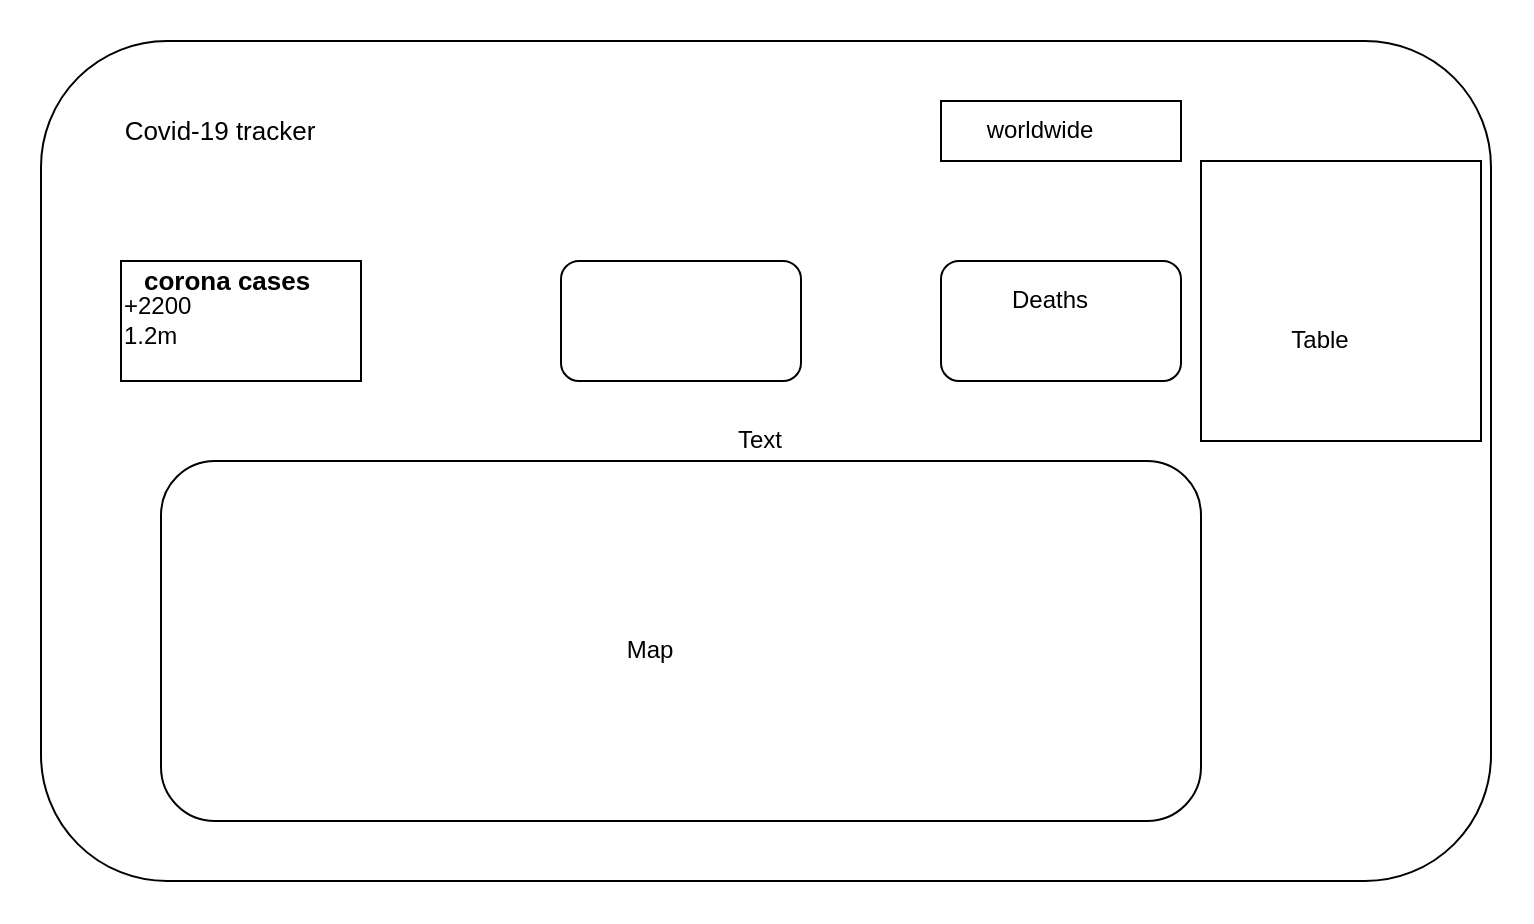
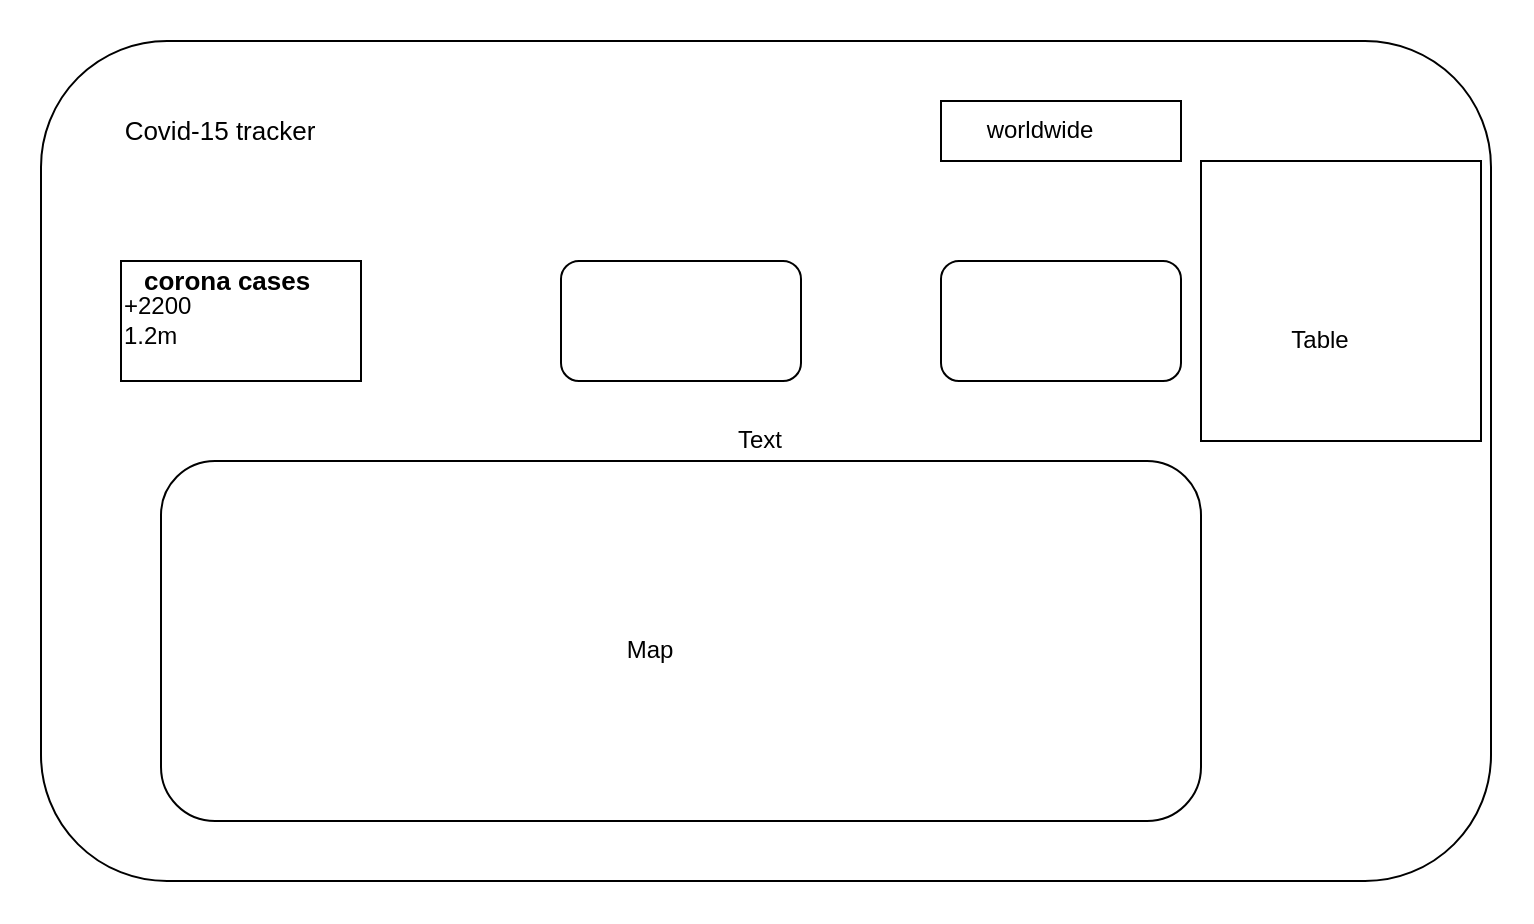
(221, 131) -> (221, 131)
(1051, 301) -> none
